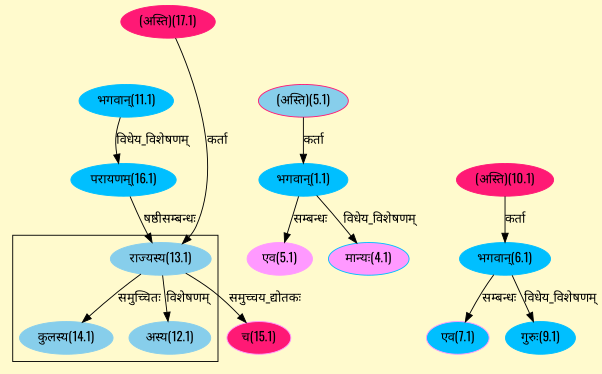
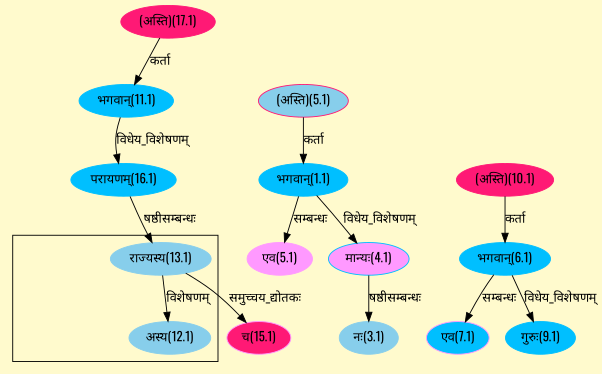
(205, 137) -> (149, 57)
(66, 338) -> none
none -> (369, 338)
